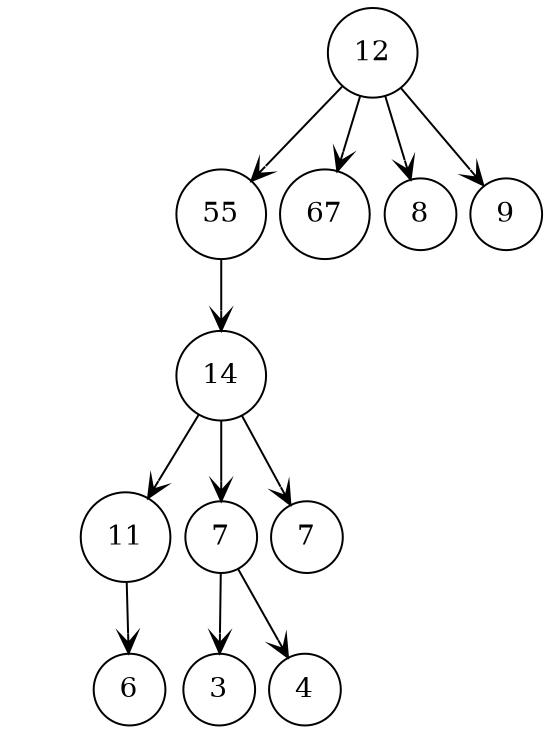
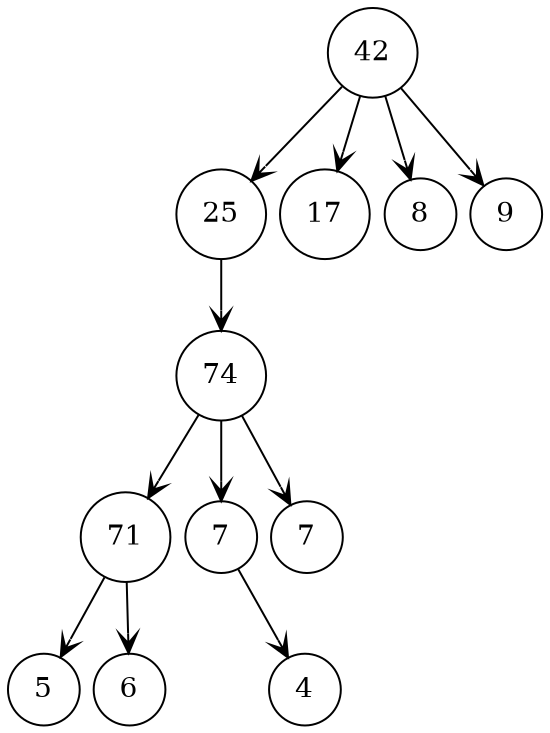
(373, 53) -> (373, 53)
(221, 214) -> (221, 214)
(325, 214) -> (325, 214)
(221, 376) -> (221, 376)
(126, 537) -> (126, 537)
none -> (44, 690)
(219, 690) -> none
